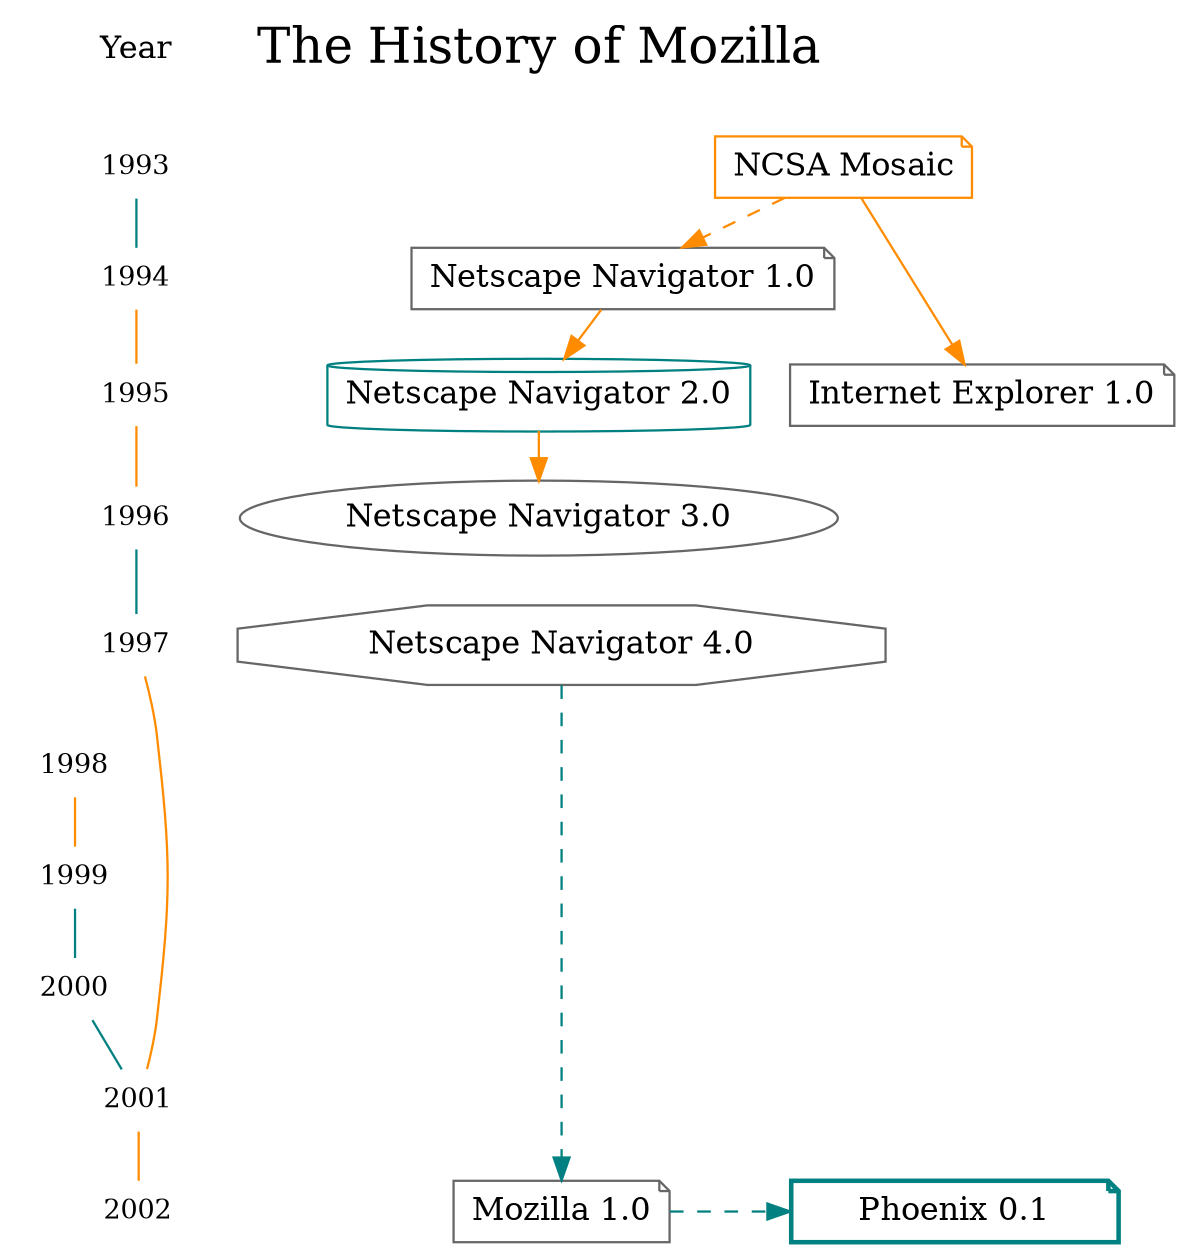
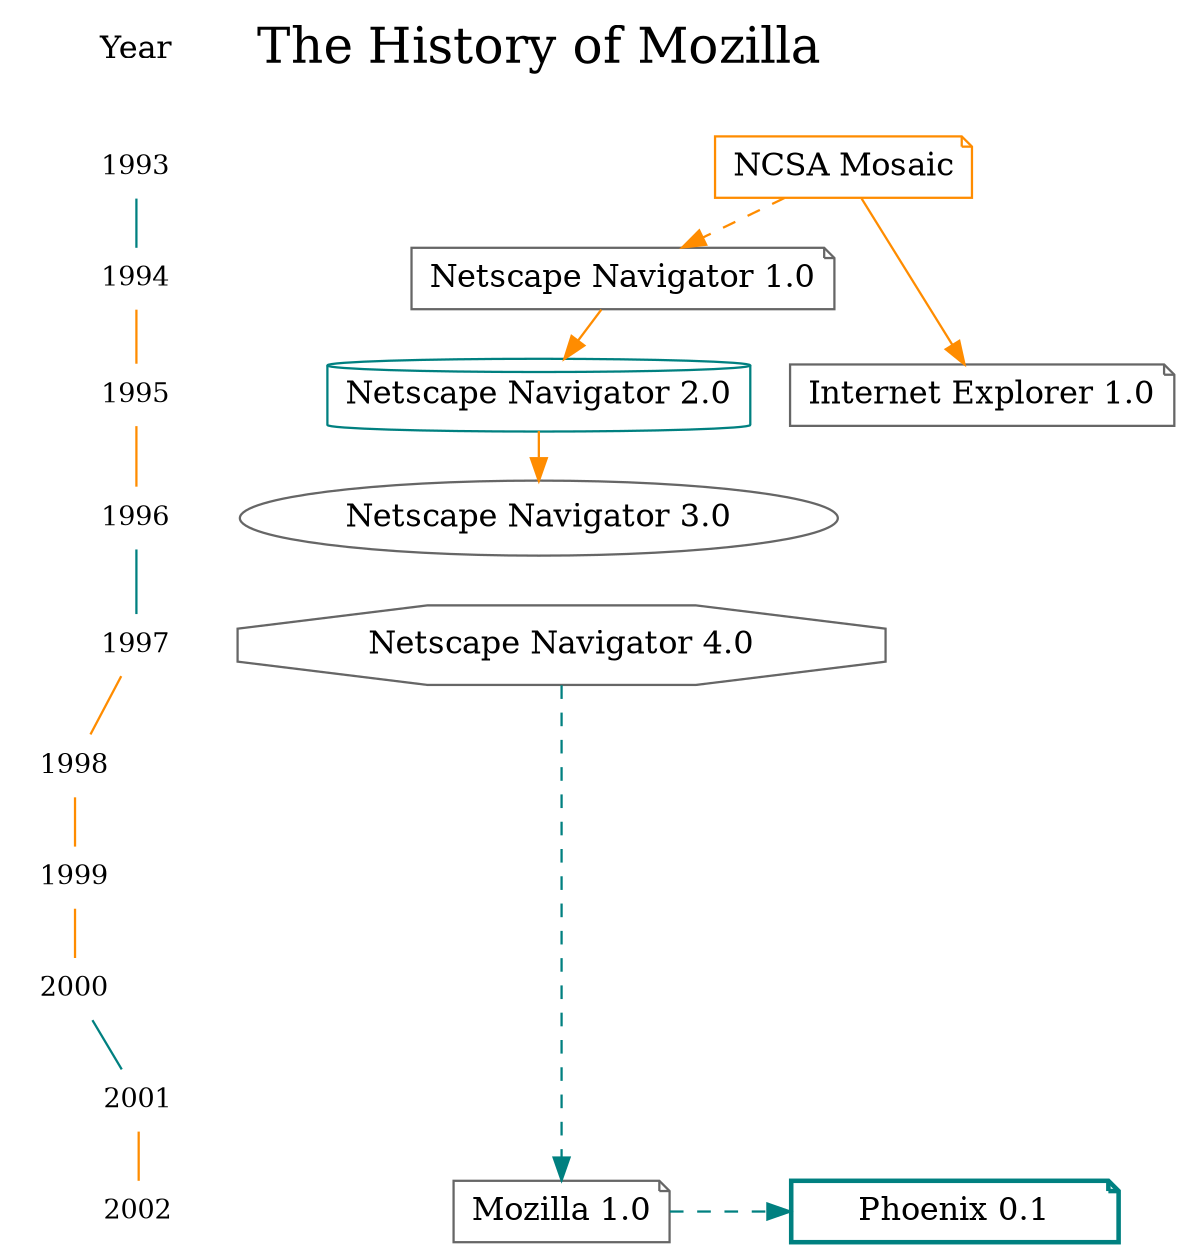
(168, 873) -> (106, 705)
(75, 933) -> (75, 933)
